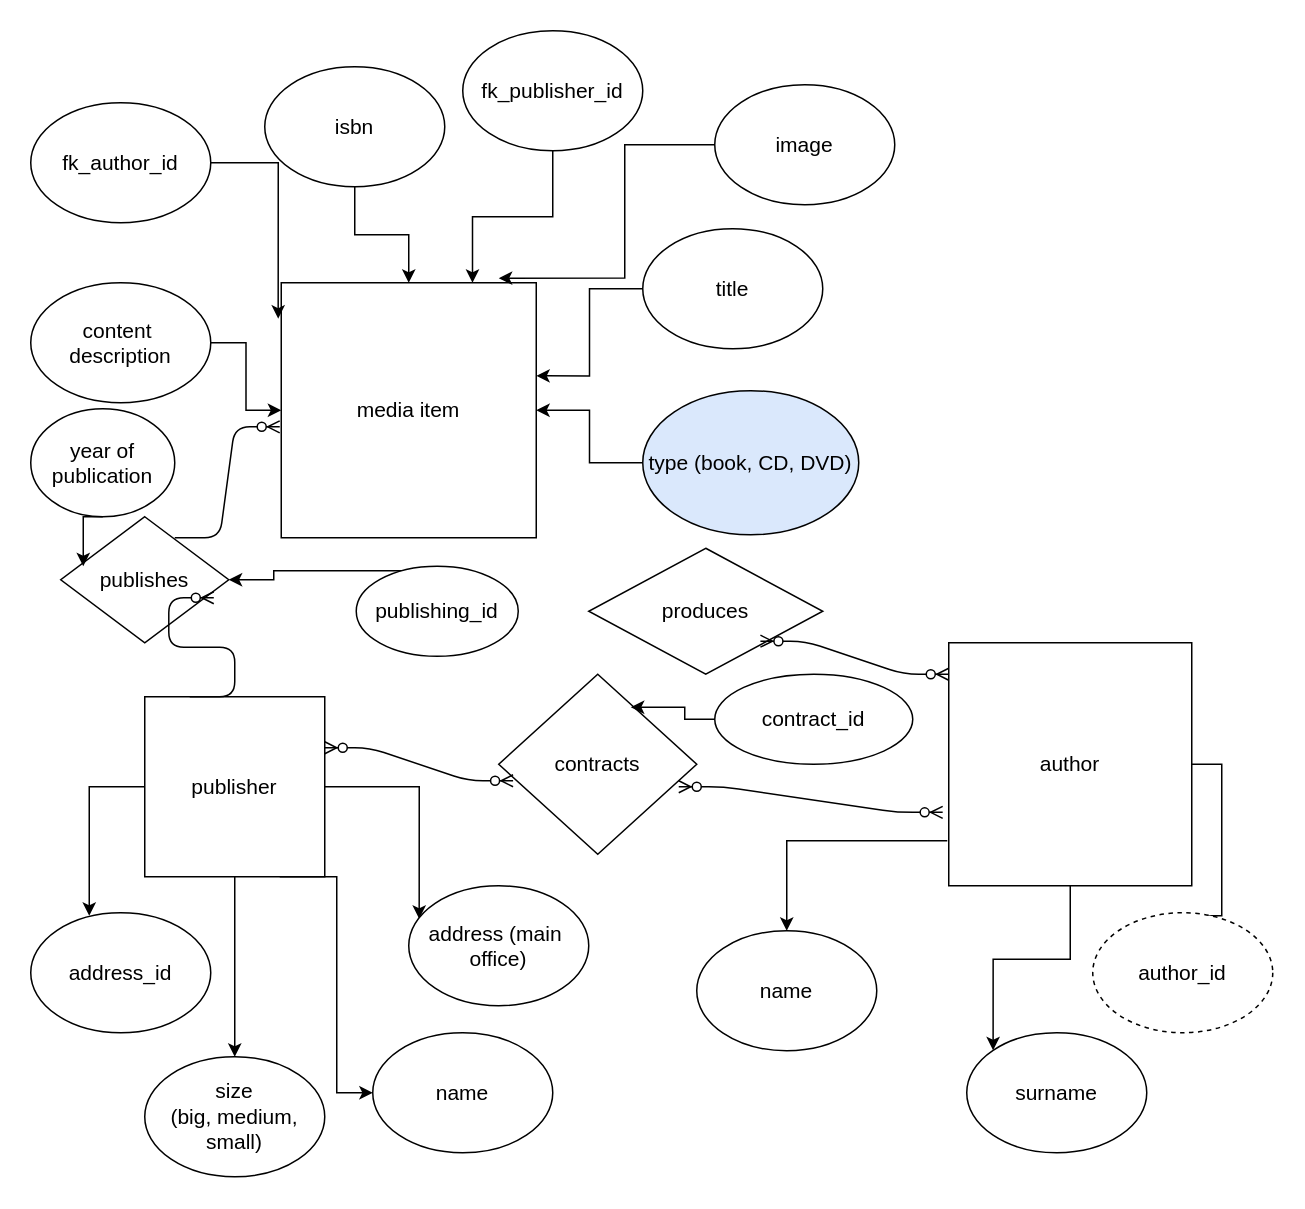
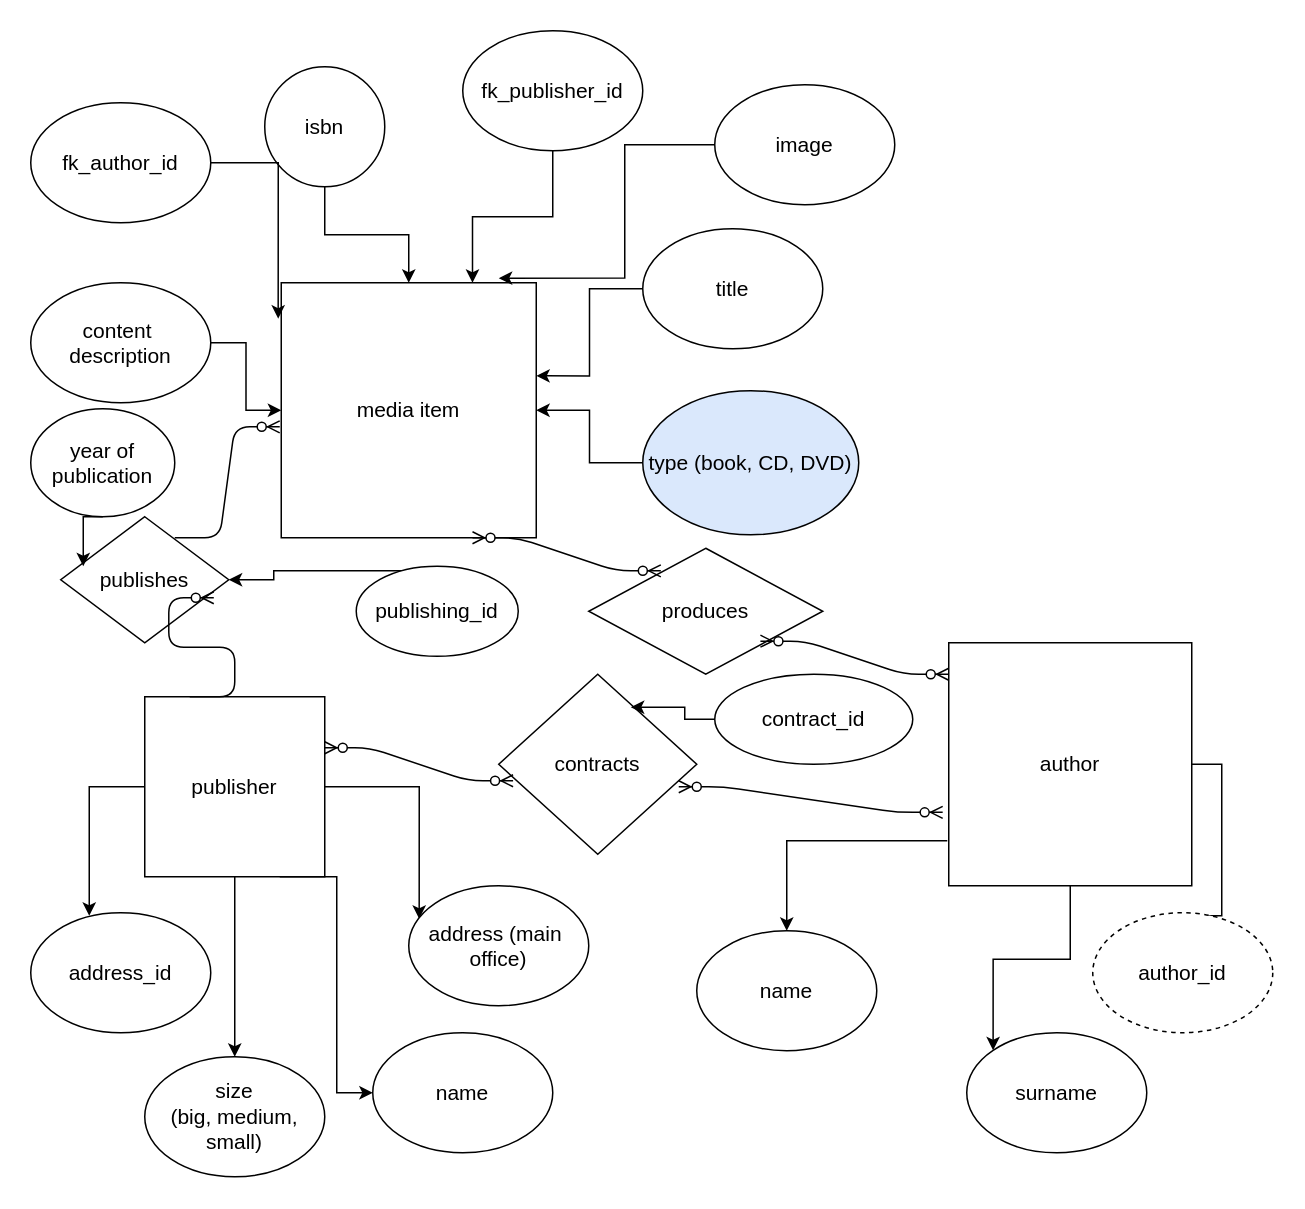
(355, 127) -> (325, 127)
none -> (584, 560)
